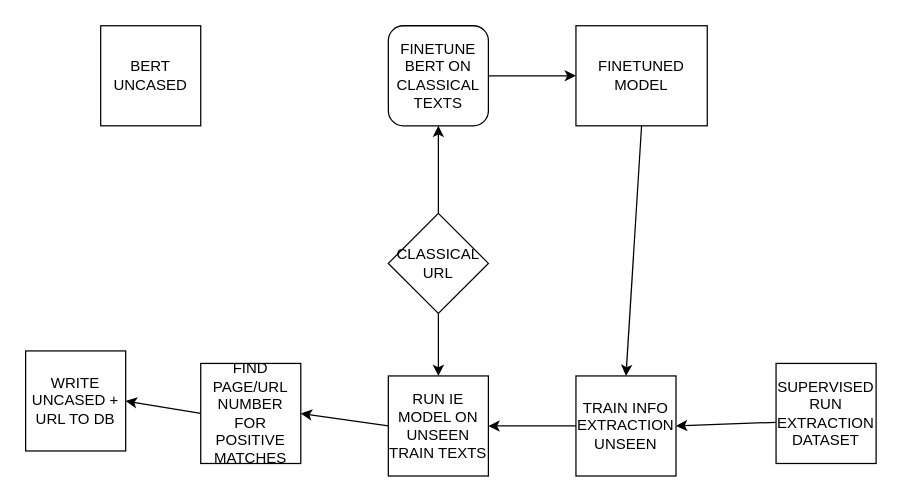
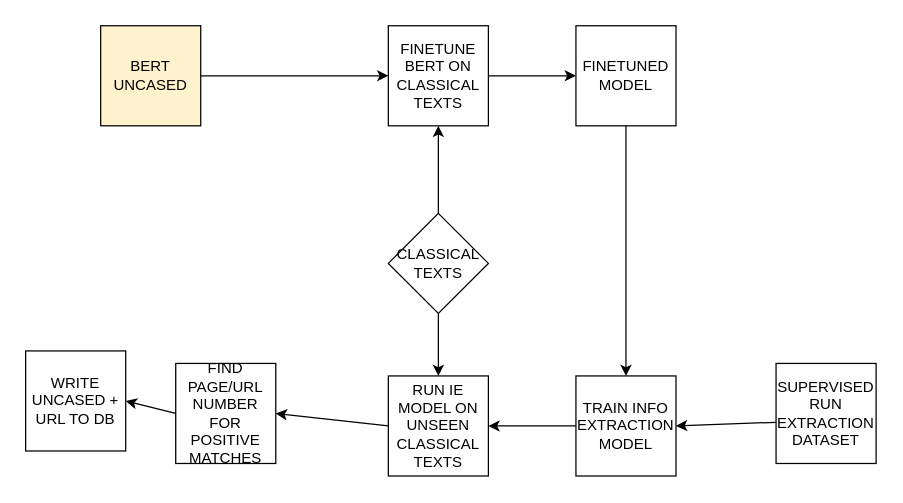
(151, 76) -> (151, 76)
none -> (290, 76)
(438, 76) -> (438, 76)
(641, 76) -> (626, 76)
(438, 263) -> (438, 263)
(251, 413) -> (226, 413)
(438, 426) -> (438, 426)
(626, 426) -> (626, 426)
